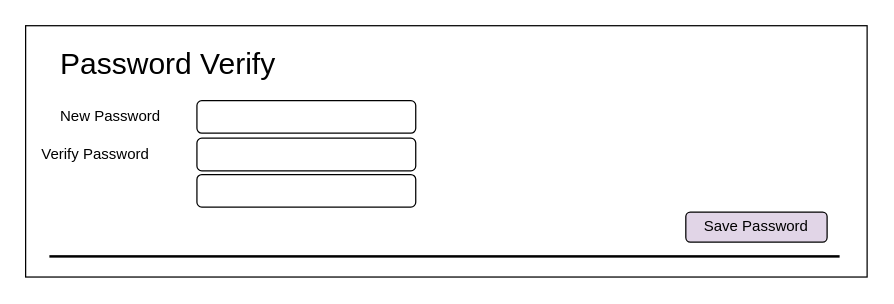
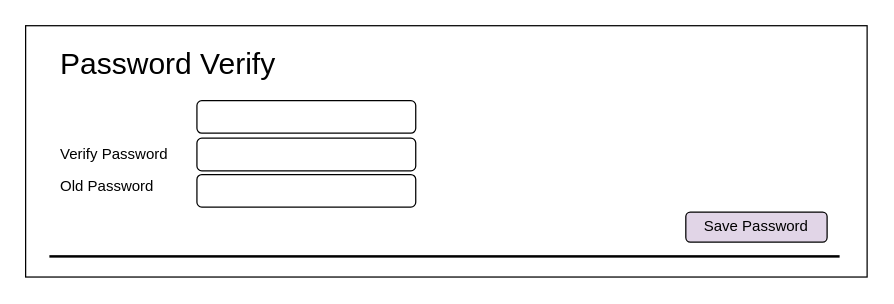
(122, 117) -> none
(99, 154) -> (118, 154)
none -> (118, 187)
